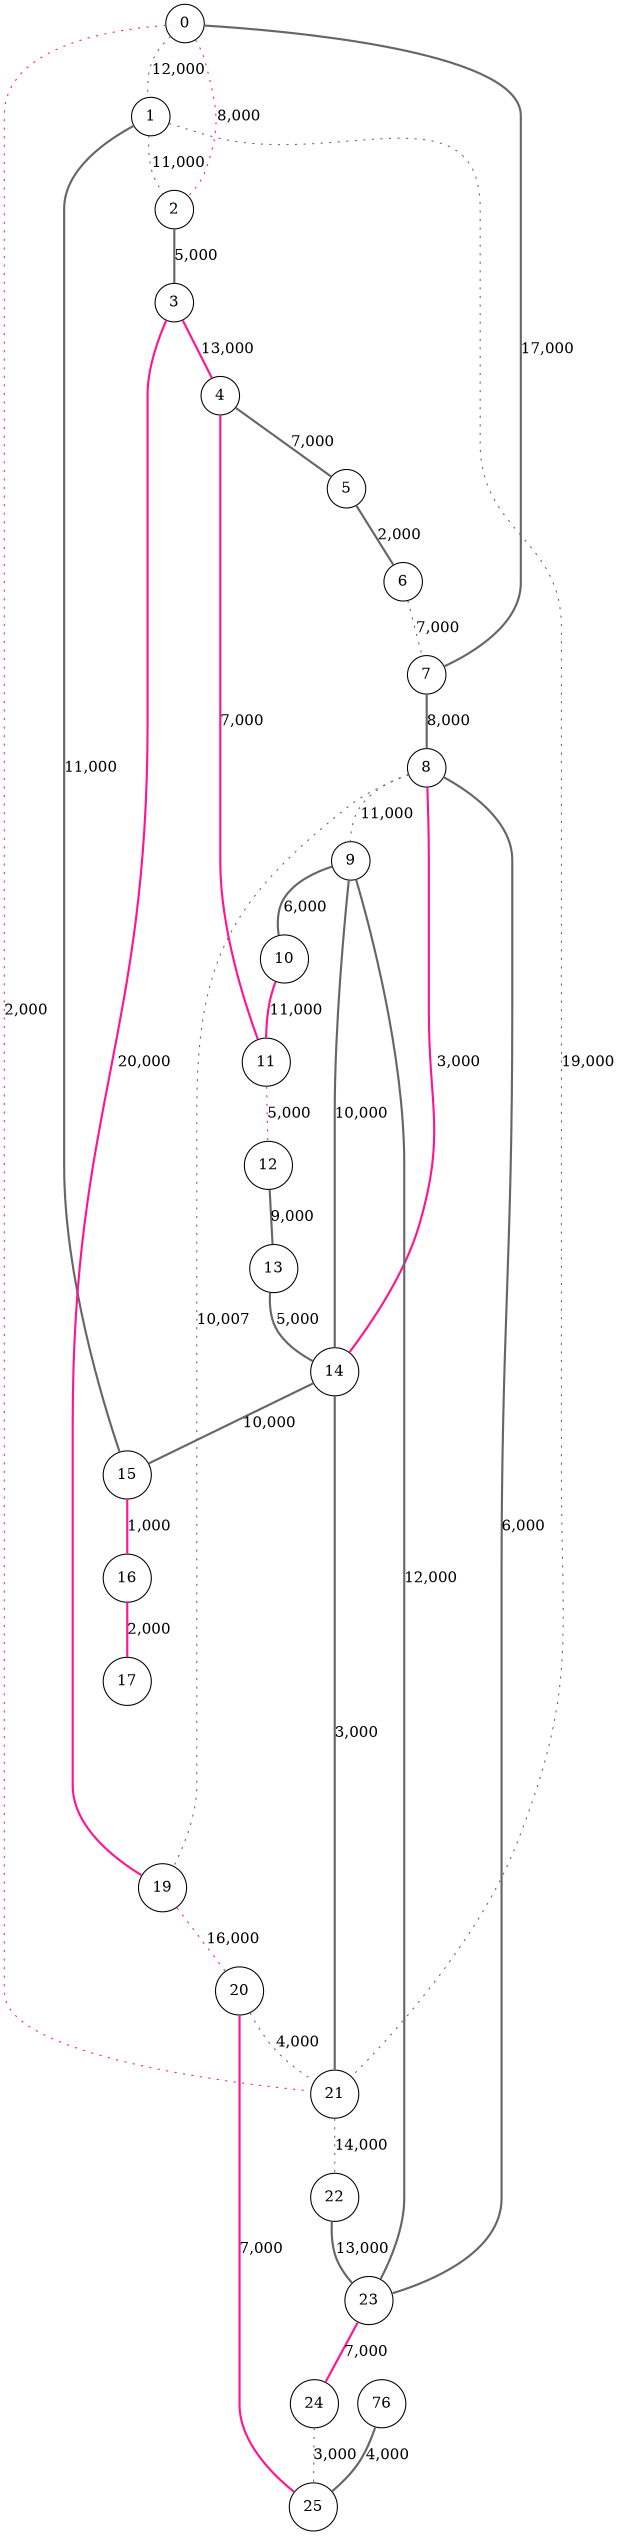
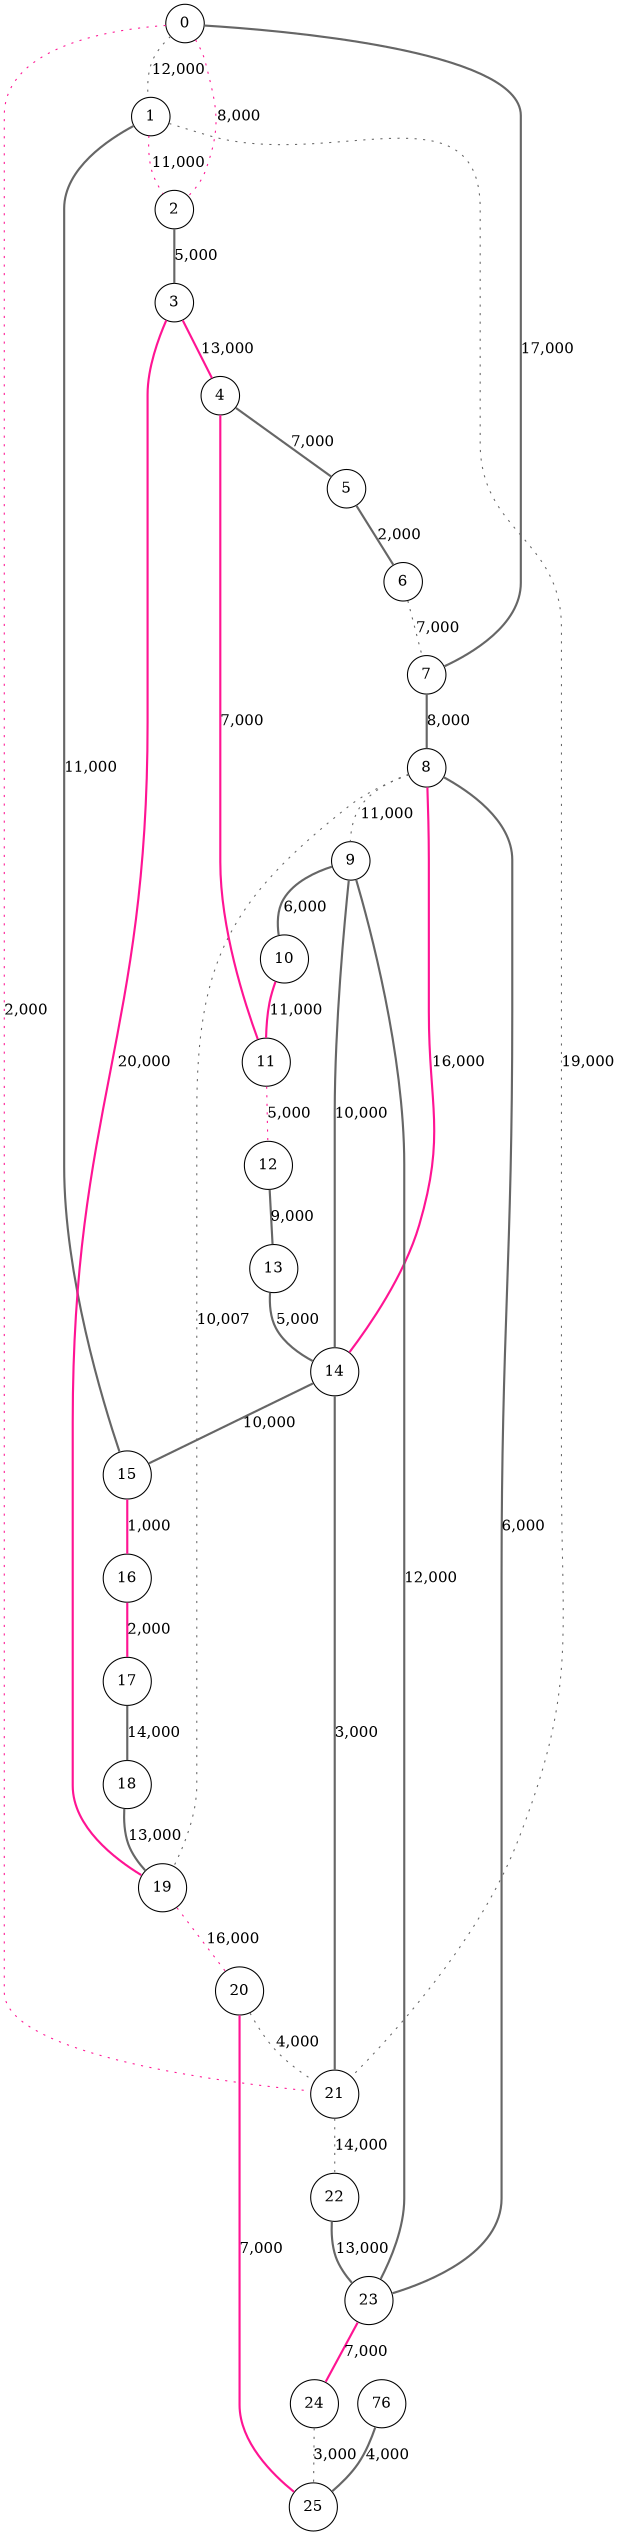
(151, 166) -> (151, 166)
(459, 1062) -> (459, 1062)
none -> (127, 1785)
